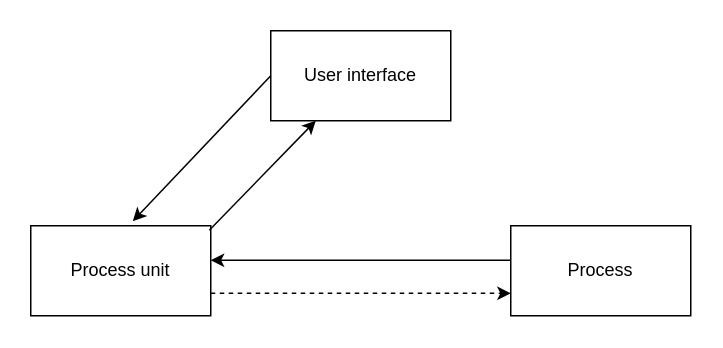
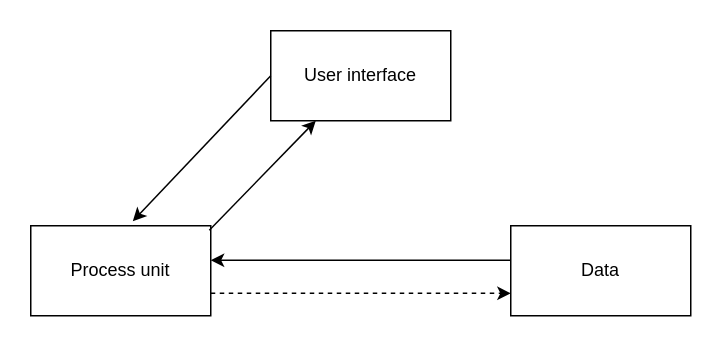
(601, 271) -> (601, 271)
